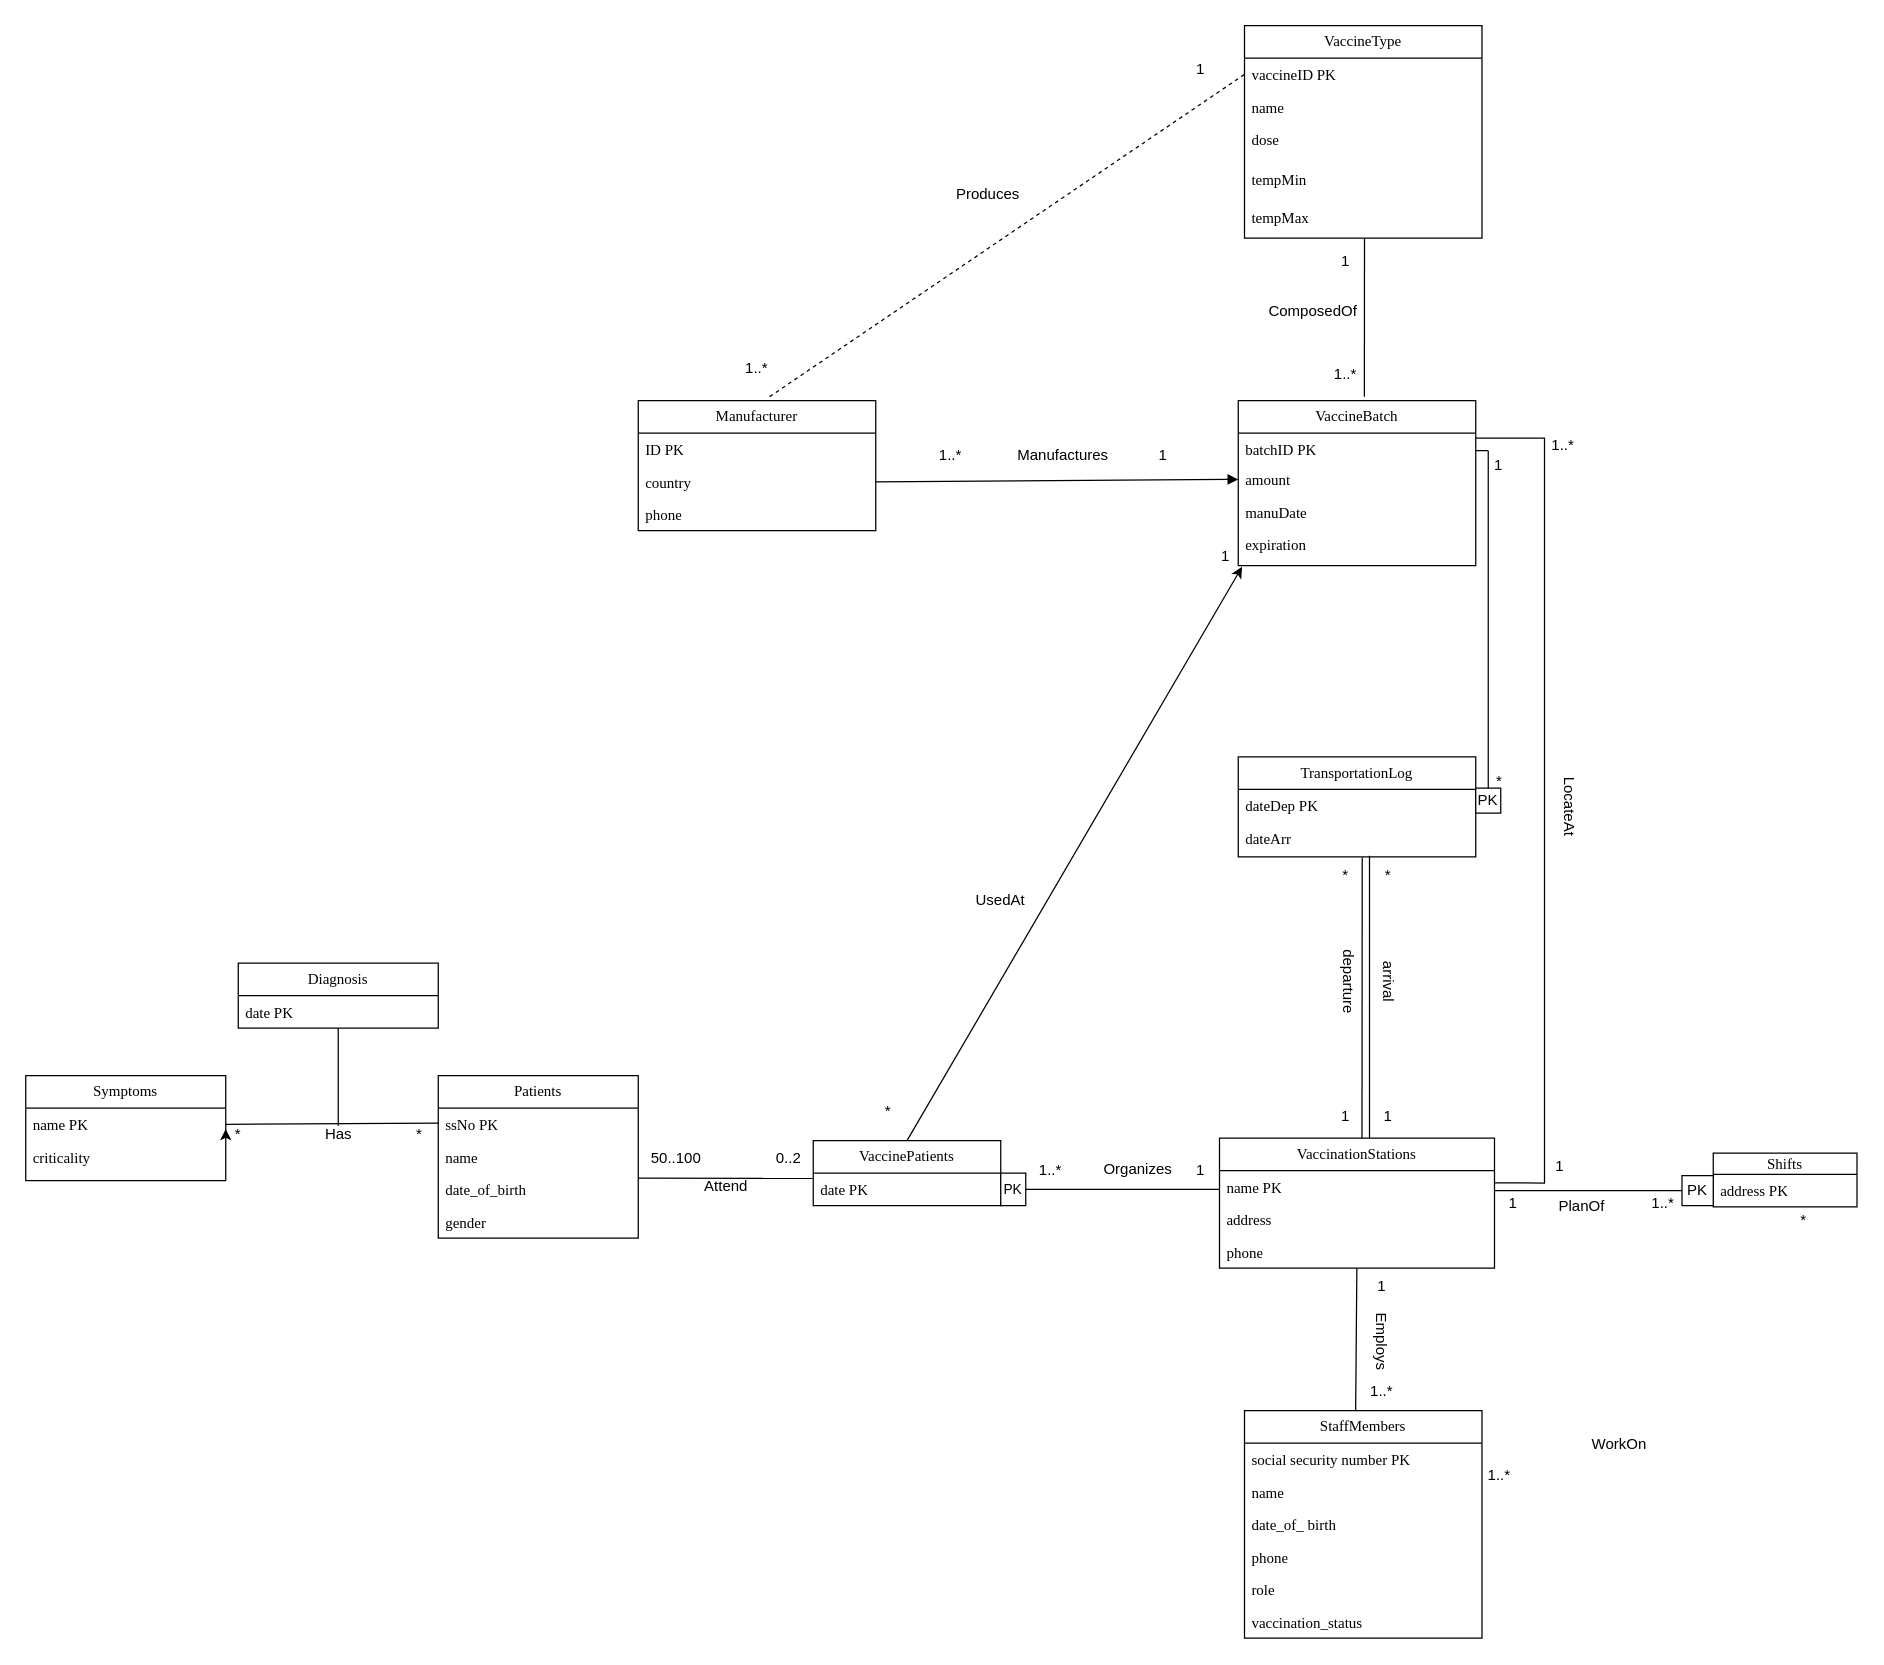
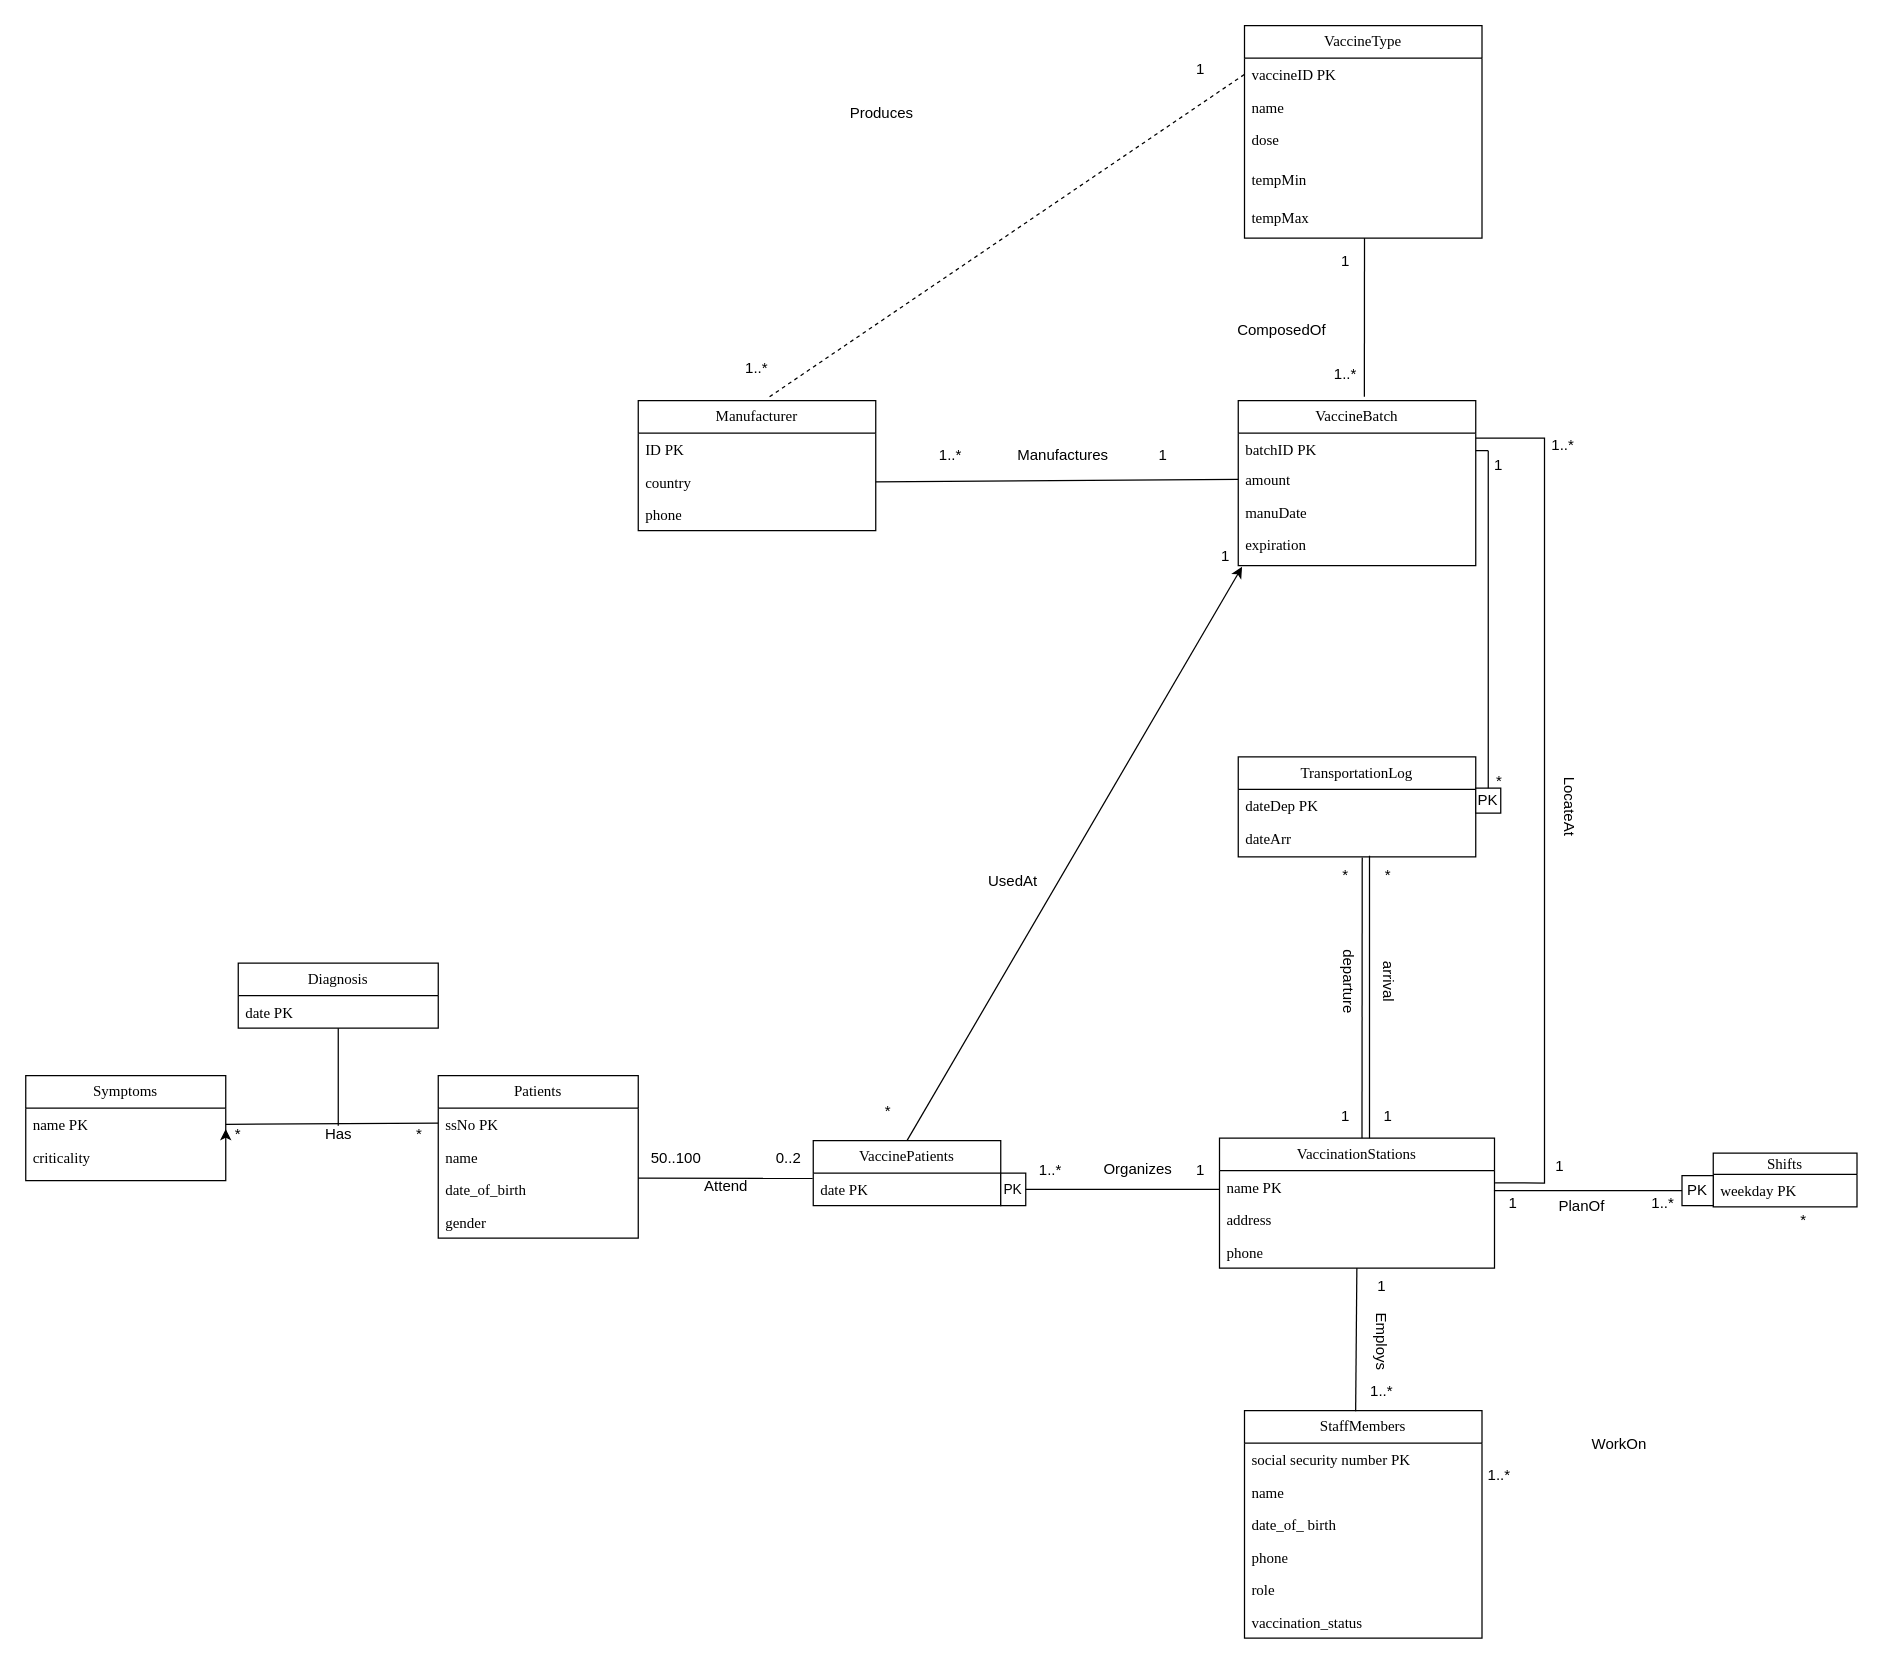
(988, 194) -> (882, 113)
(1313, 312) -> (1282, 331)
(1226, 479) -> (1231, 479)
(1001, 901) -> (1013, 882)
(1761, 1192) -> (1761, 1192)
